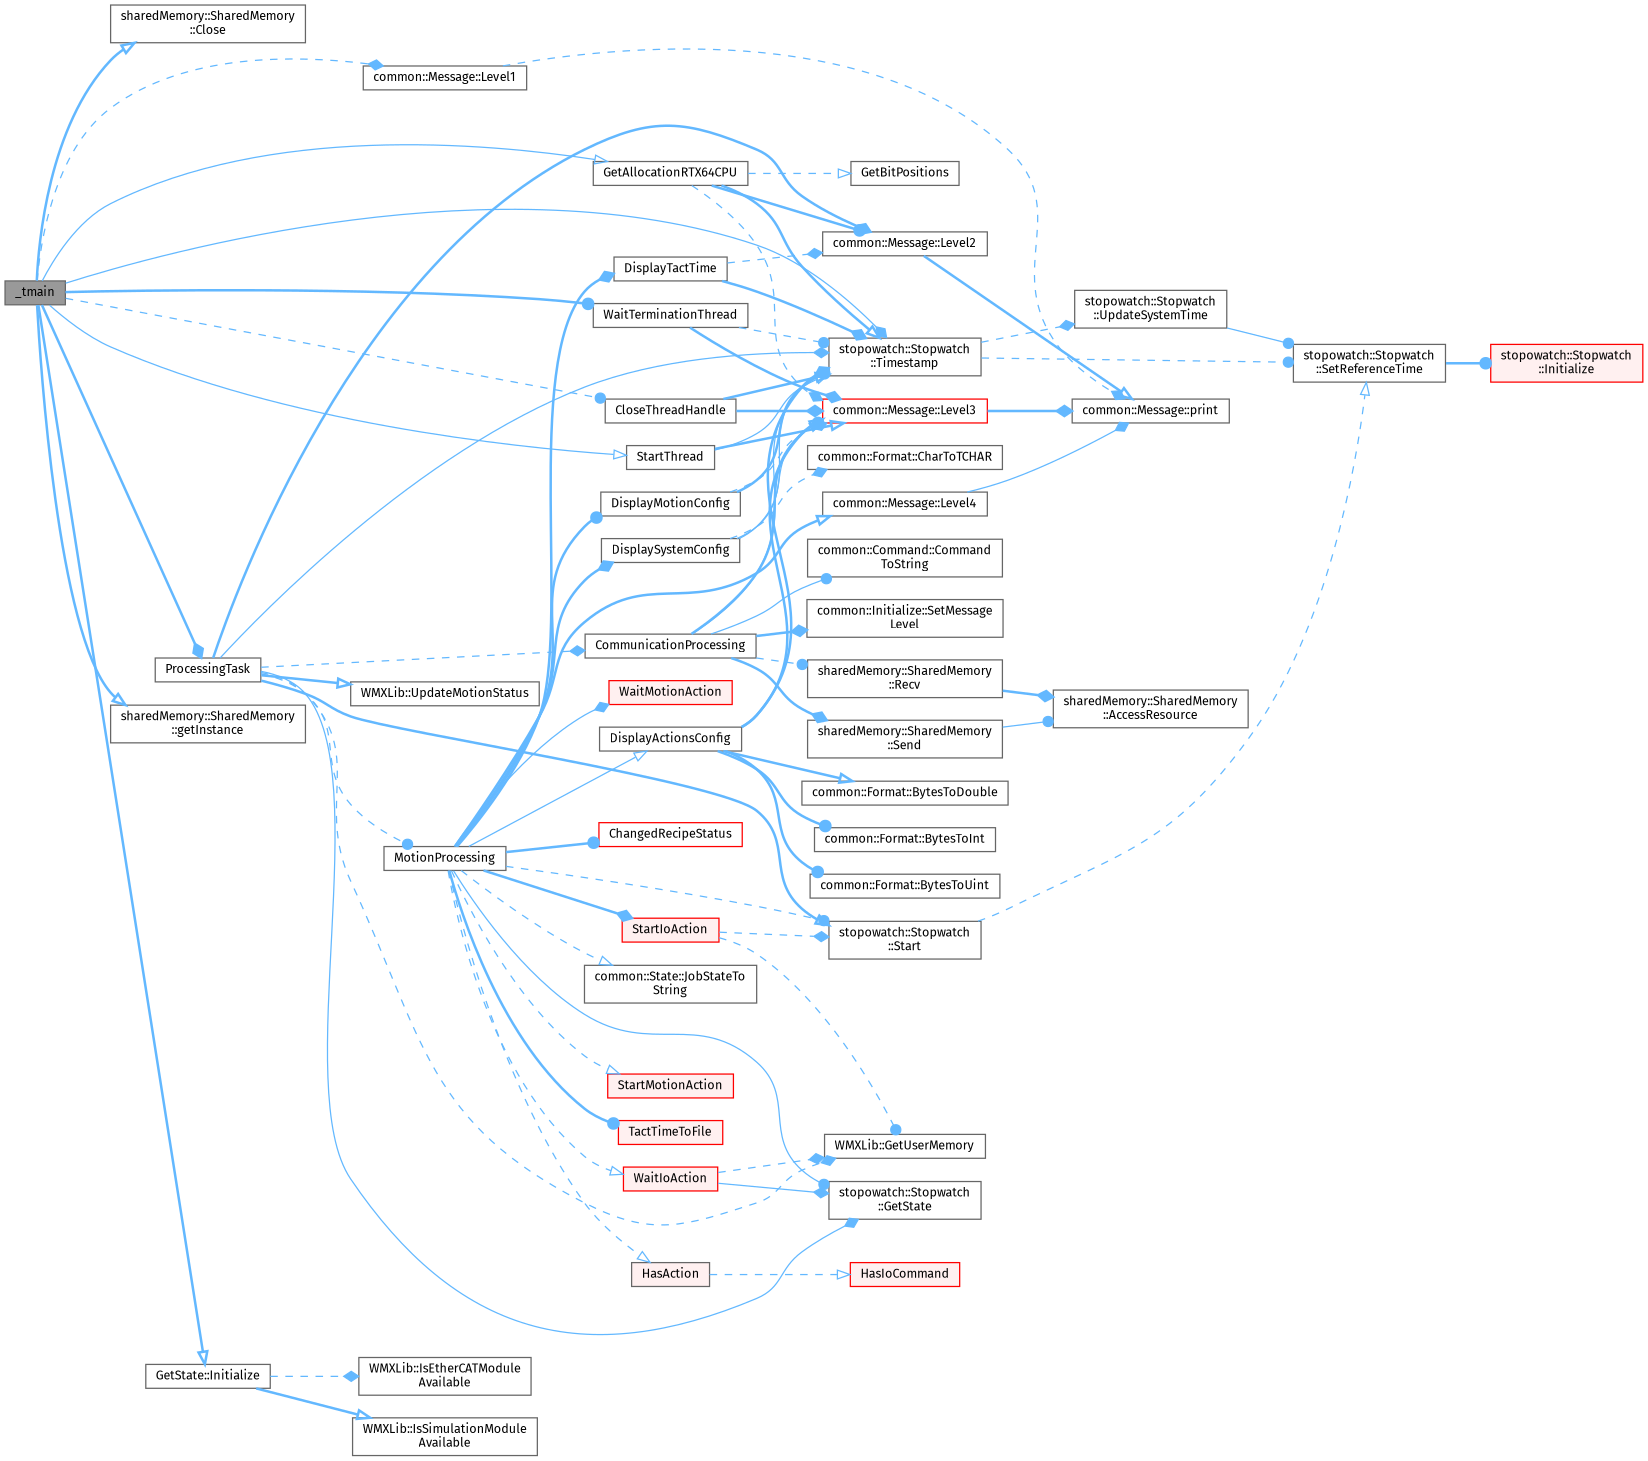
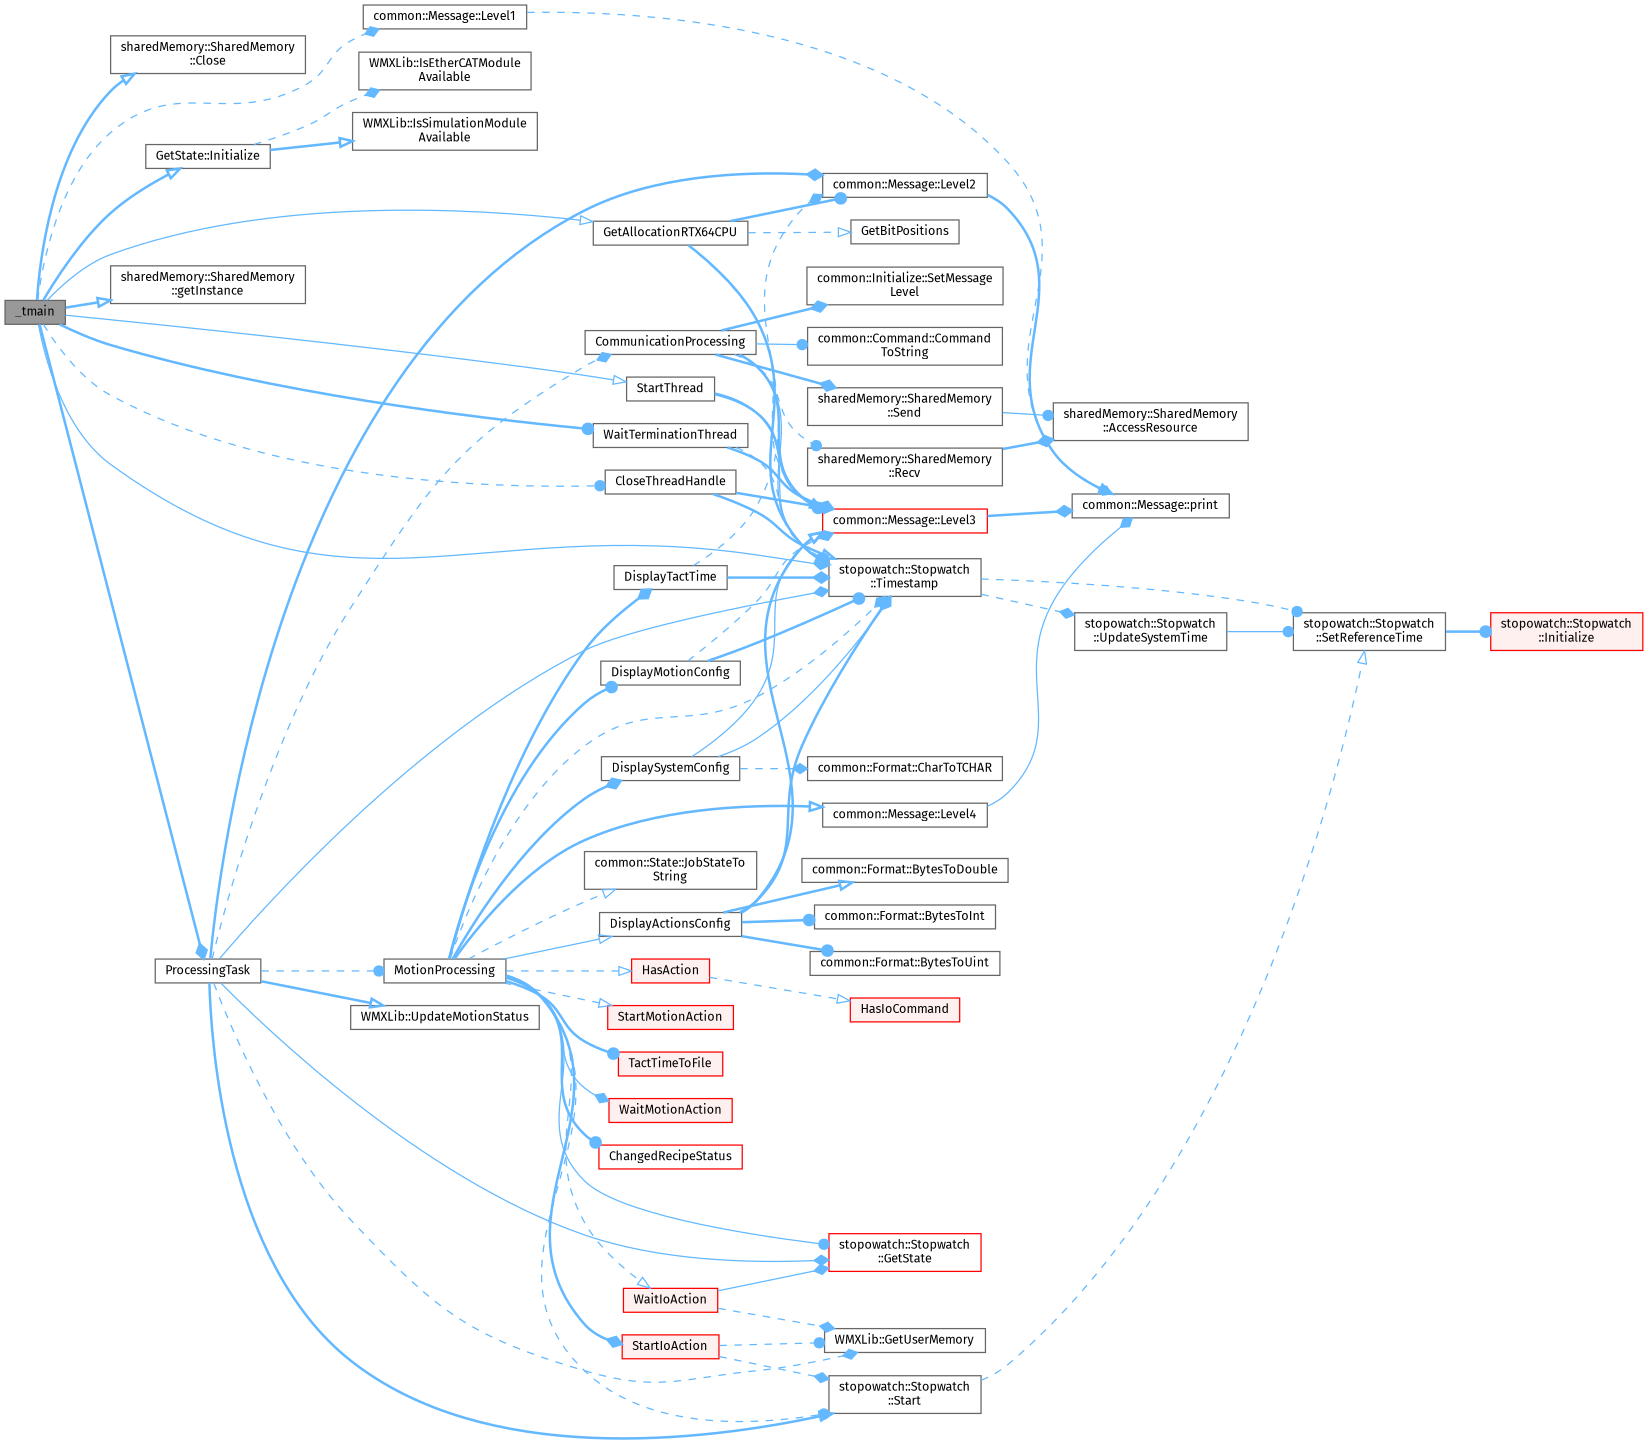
none -> (617, 728)
(905, 1200) -> (905, 1252)
(671, 1275) -> (671, 971)
